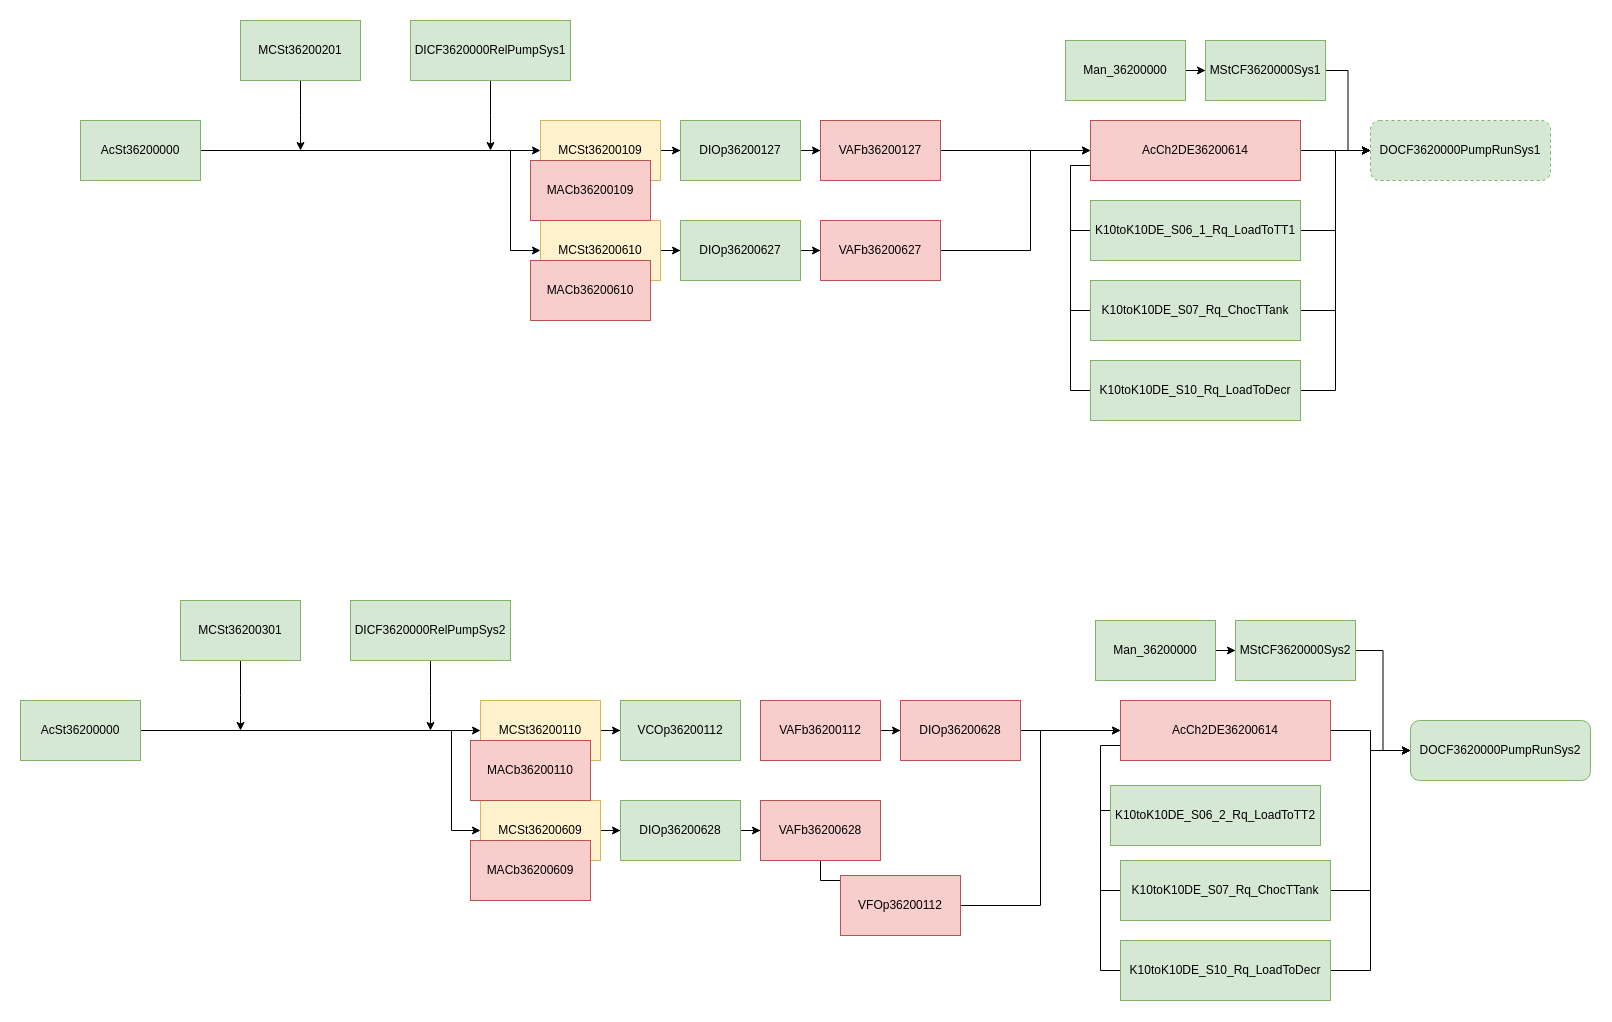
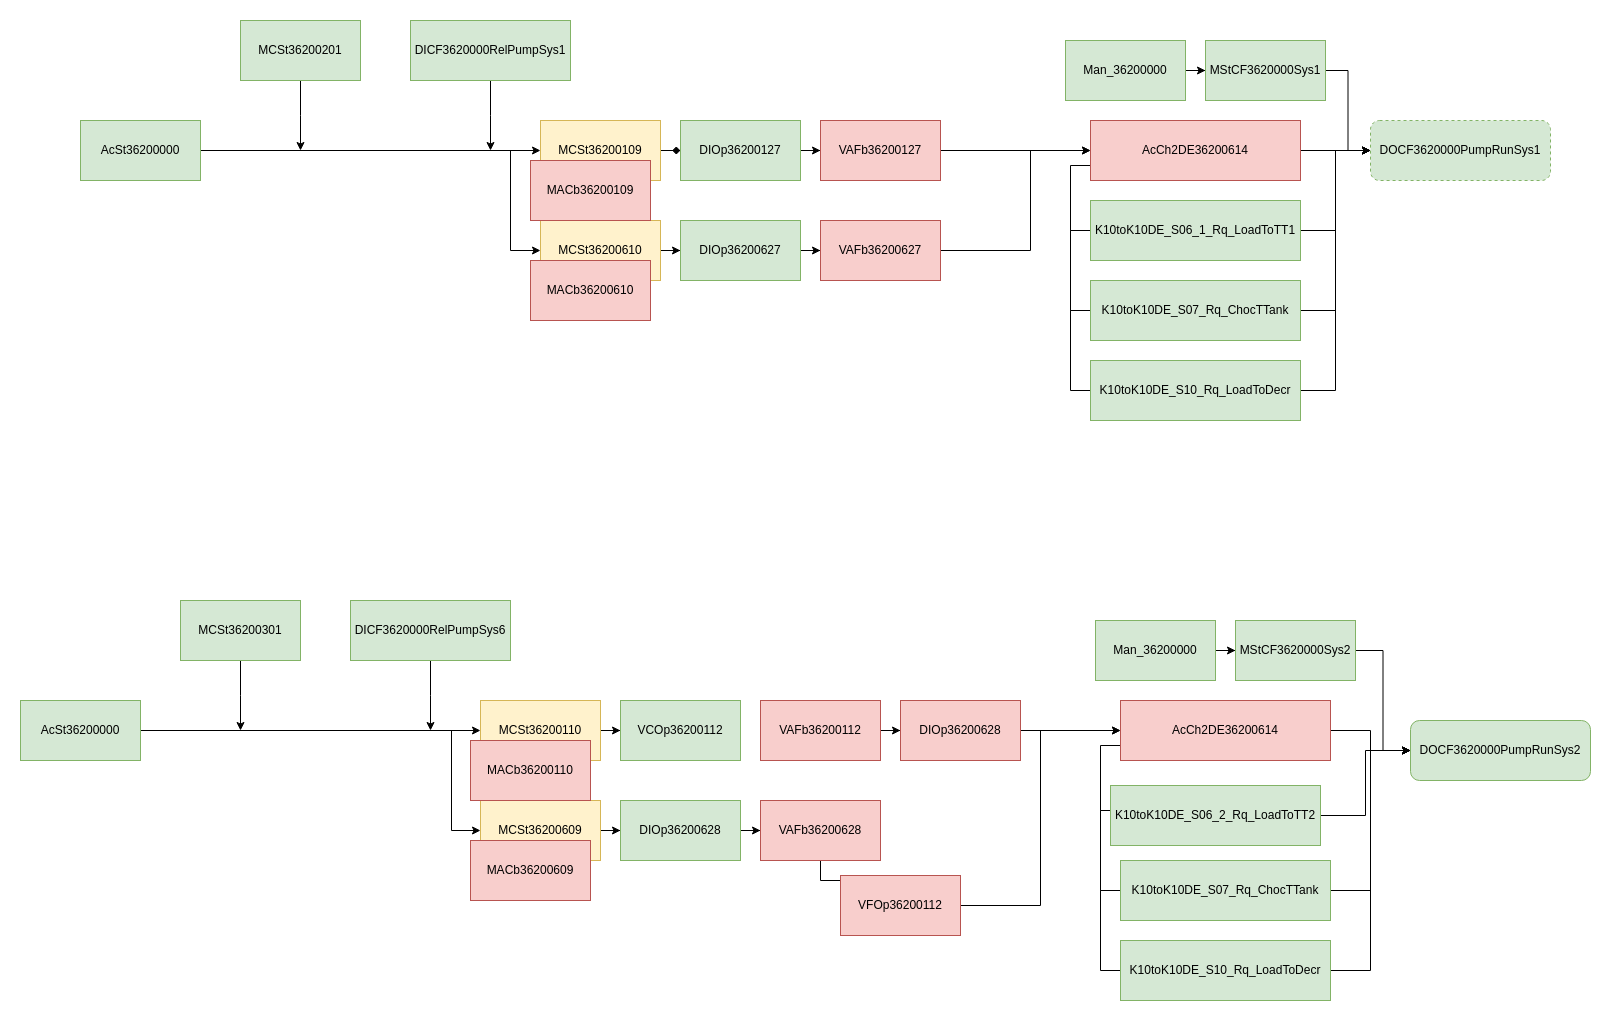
(672, 151) -> (672, 151)
(431, 631) -> (431, 631)
none -> (1366, 805)
